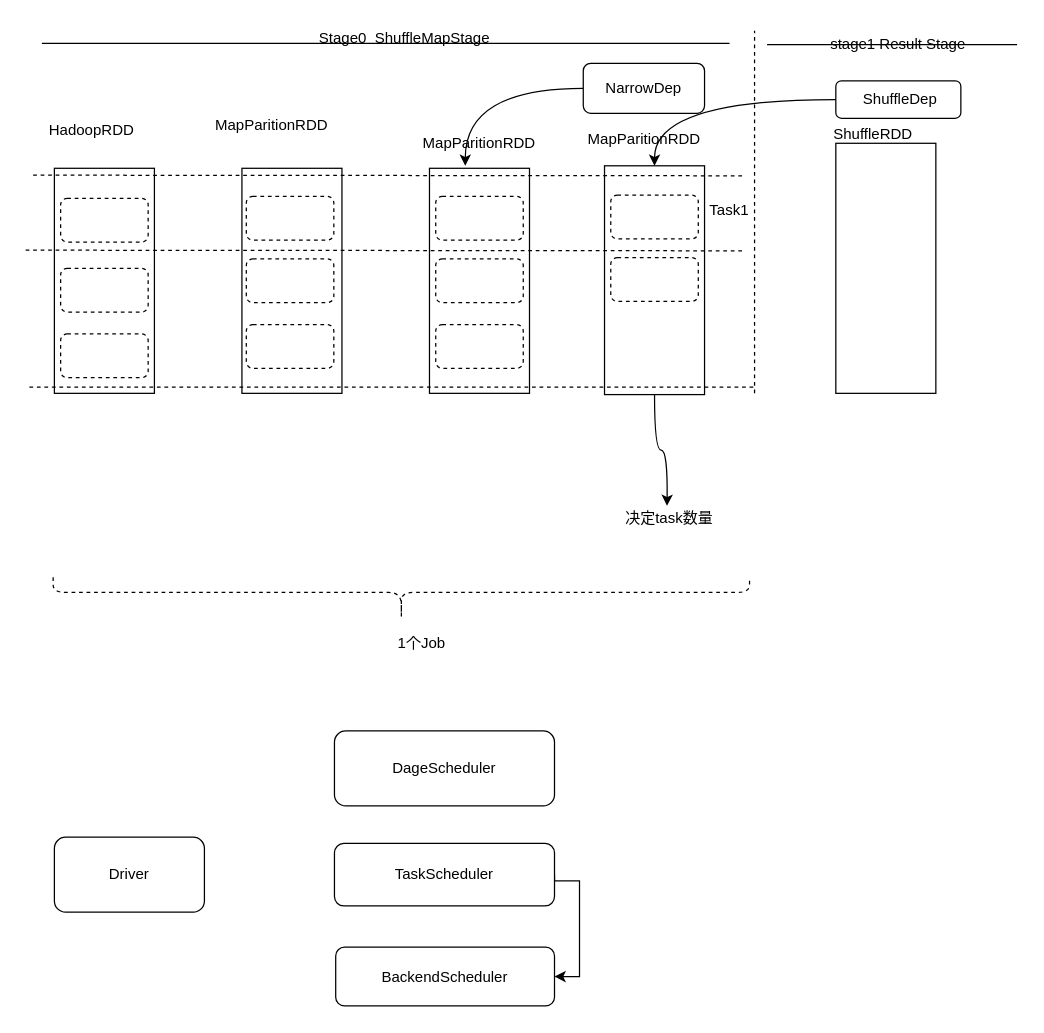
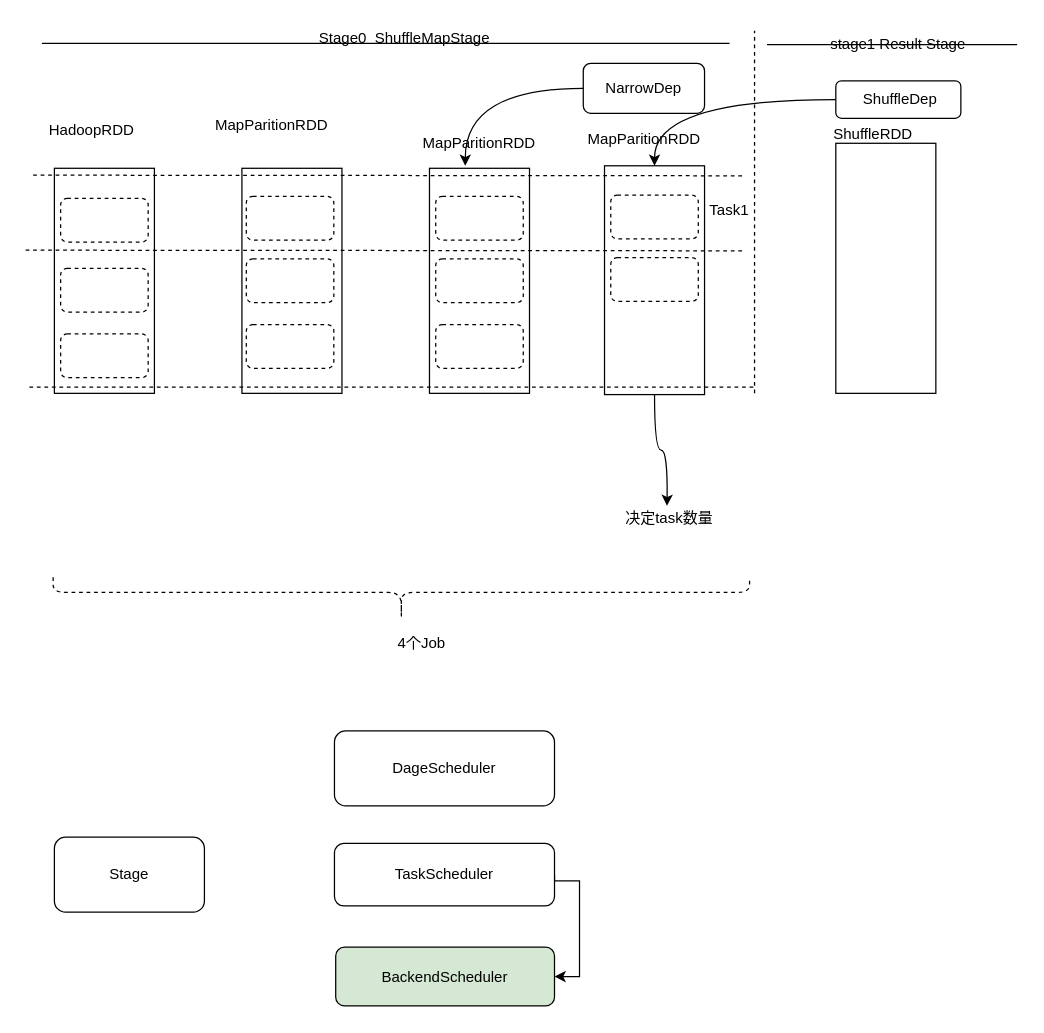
(422, 643) -> (422, 643)
(129, 874) -> (129, 874)
(445, 976) -> (445, 976)
